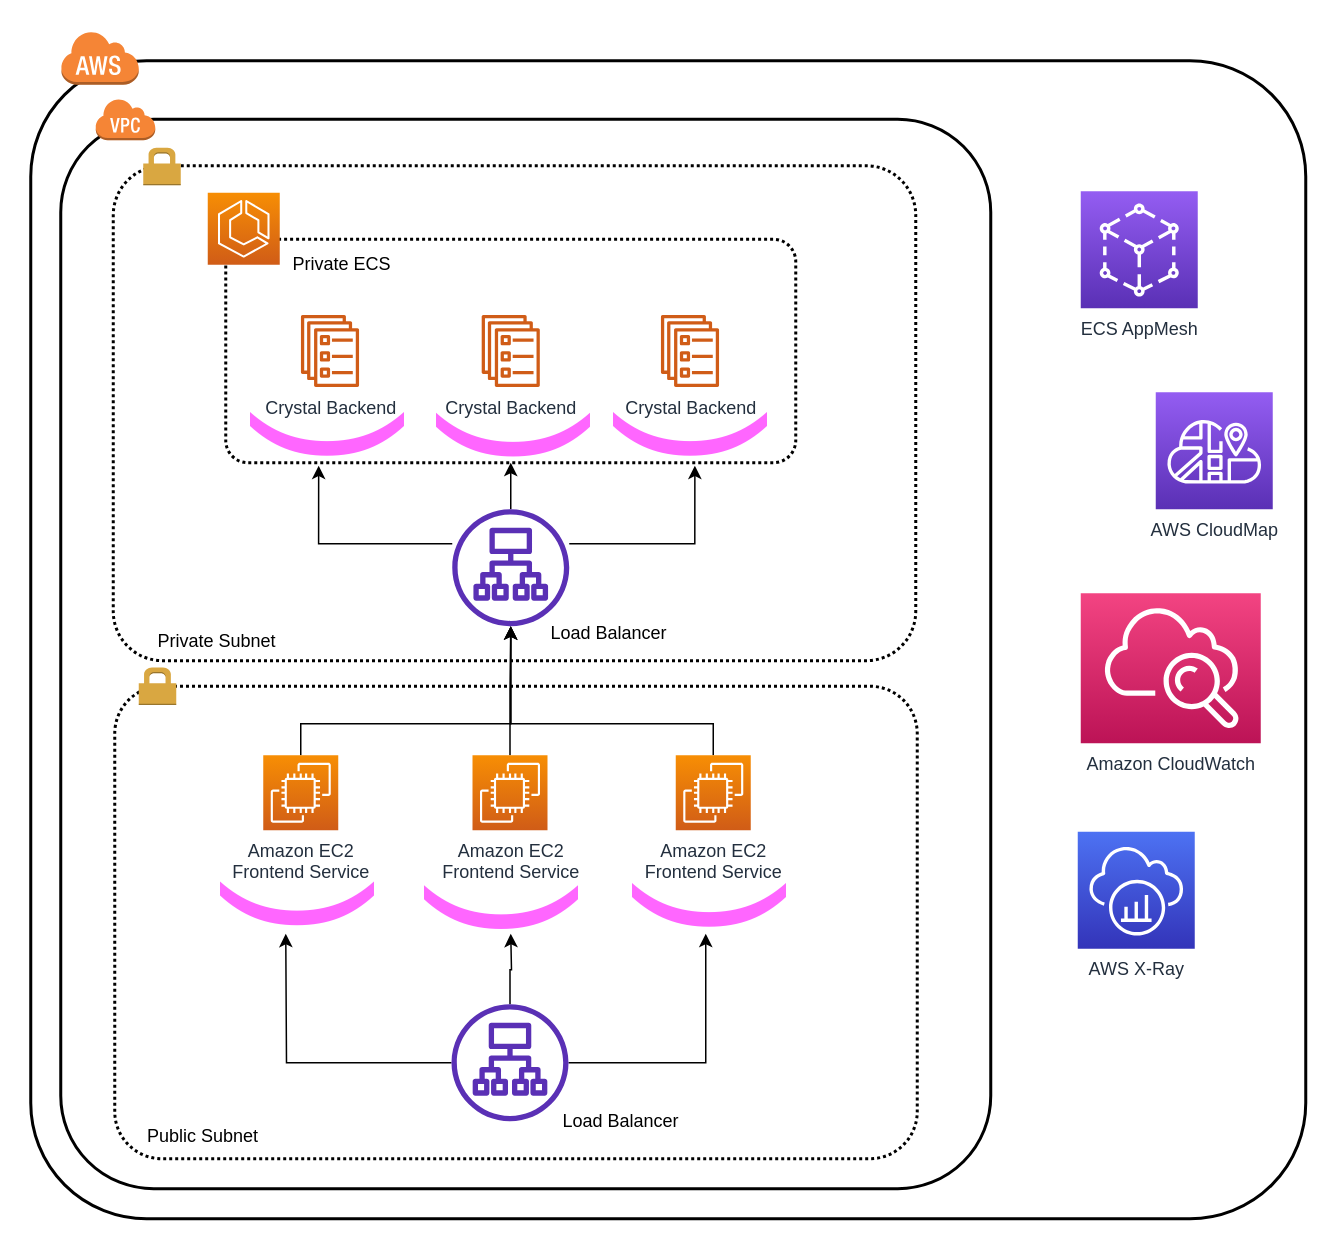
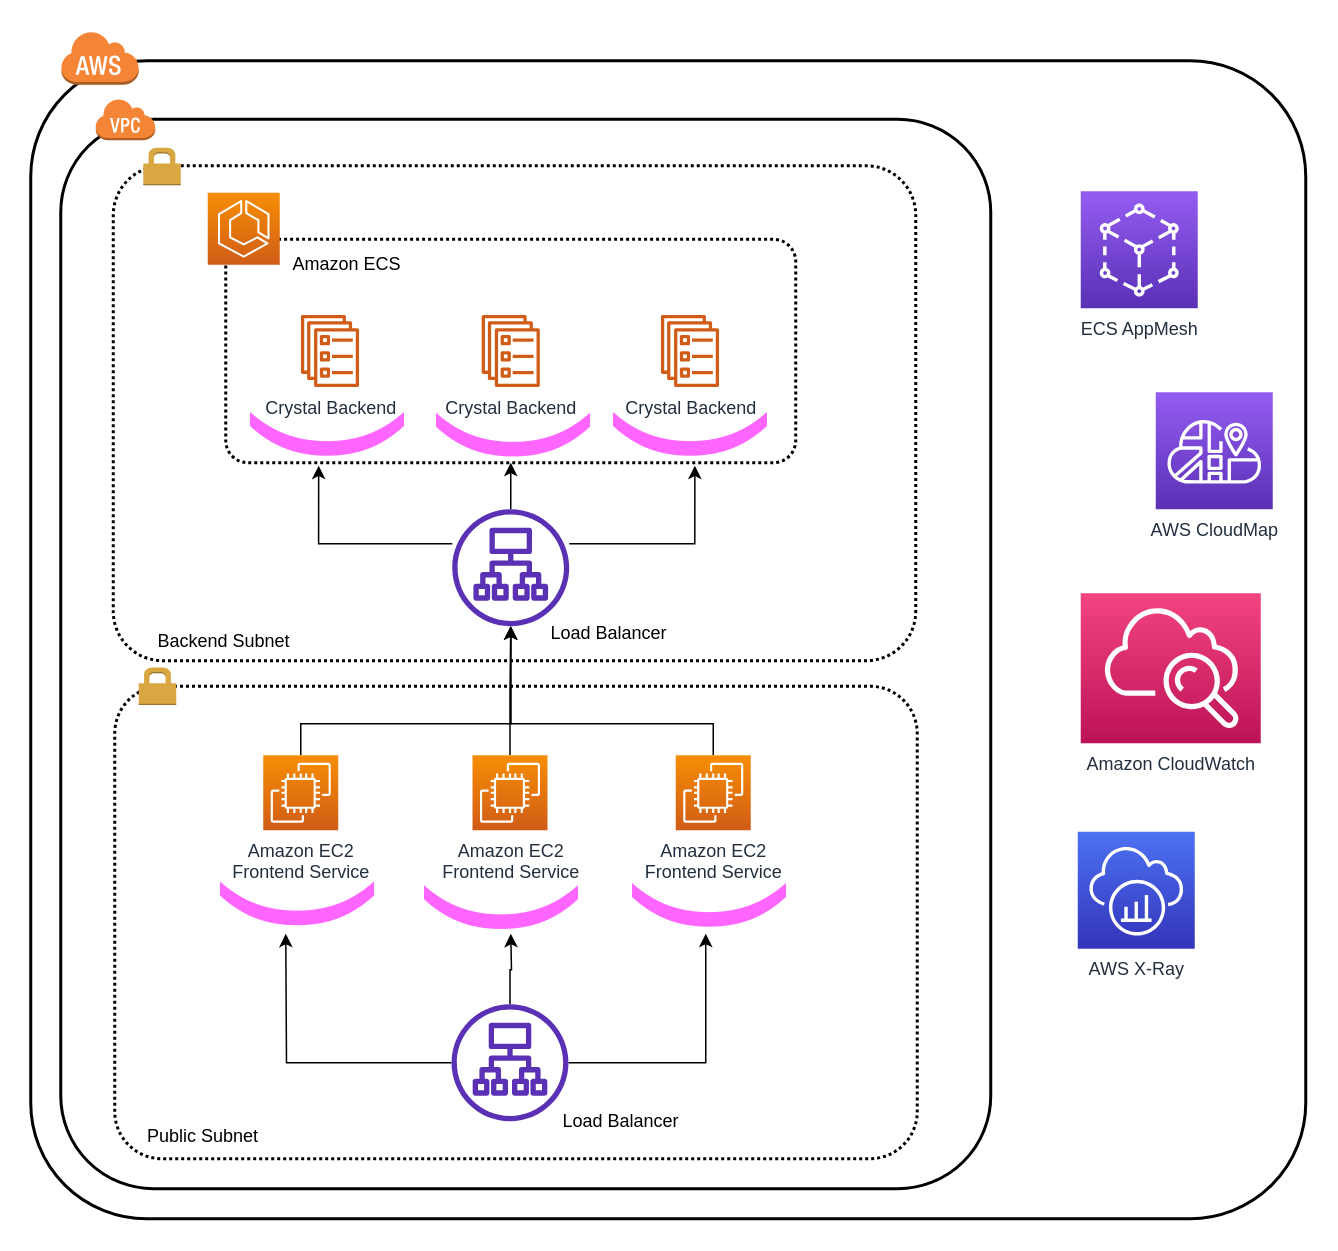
(344, 265) -> (341, 265)
(224, 642) -> (226, 642)
